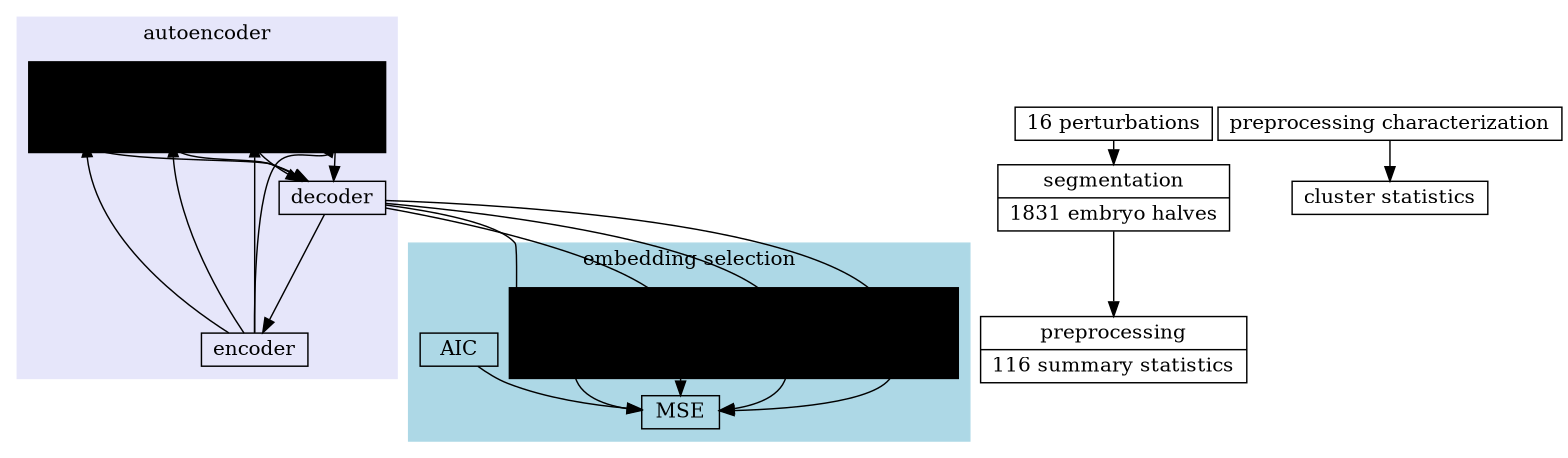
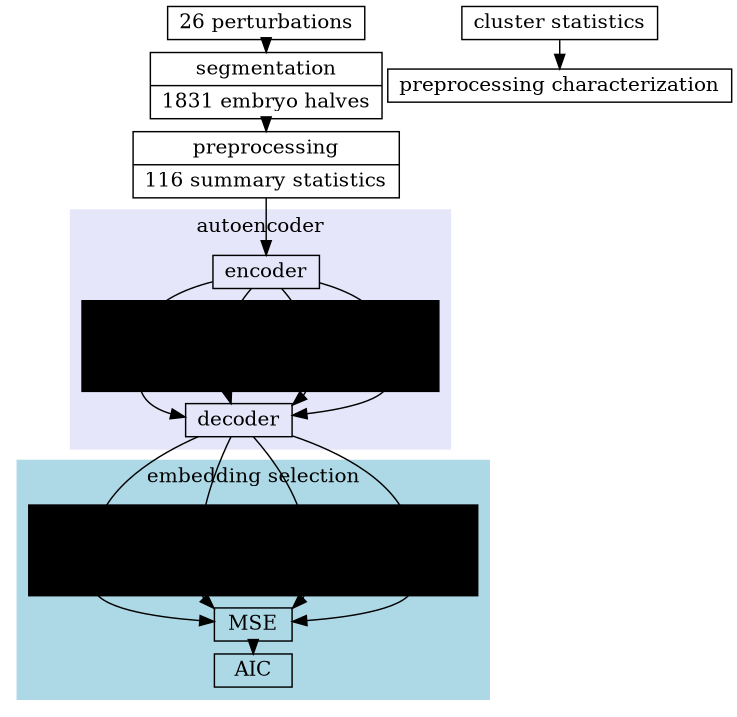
(1114, 124) -> (266, 23)
(1390, 154) -> (560, 47)
(297, 267) -> (266, 219)
(550, 396) -> (253, 642)
